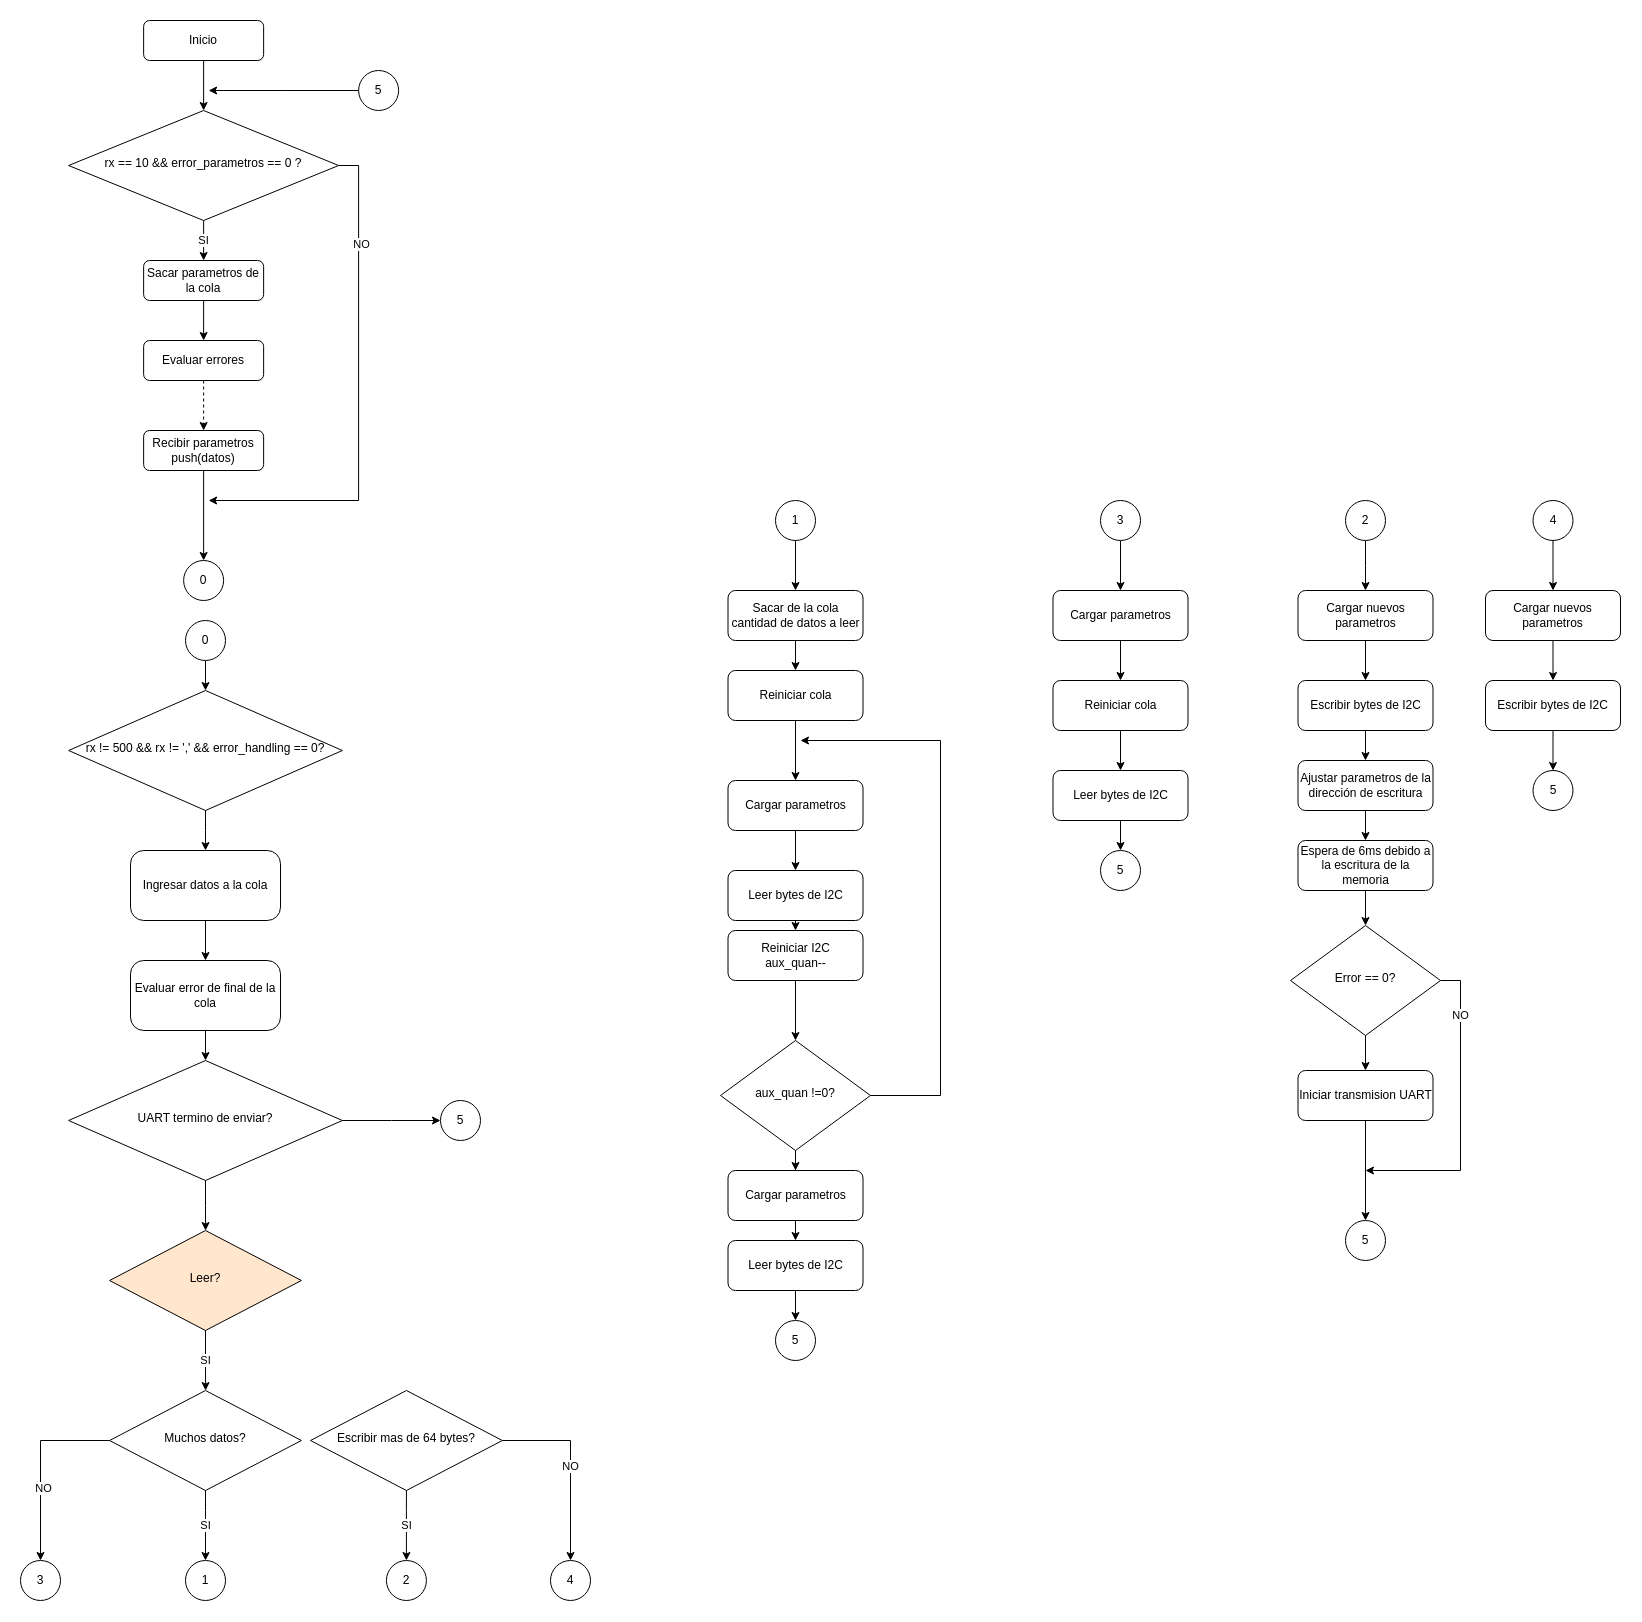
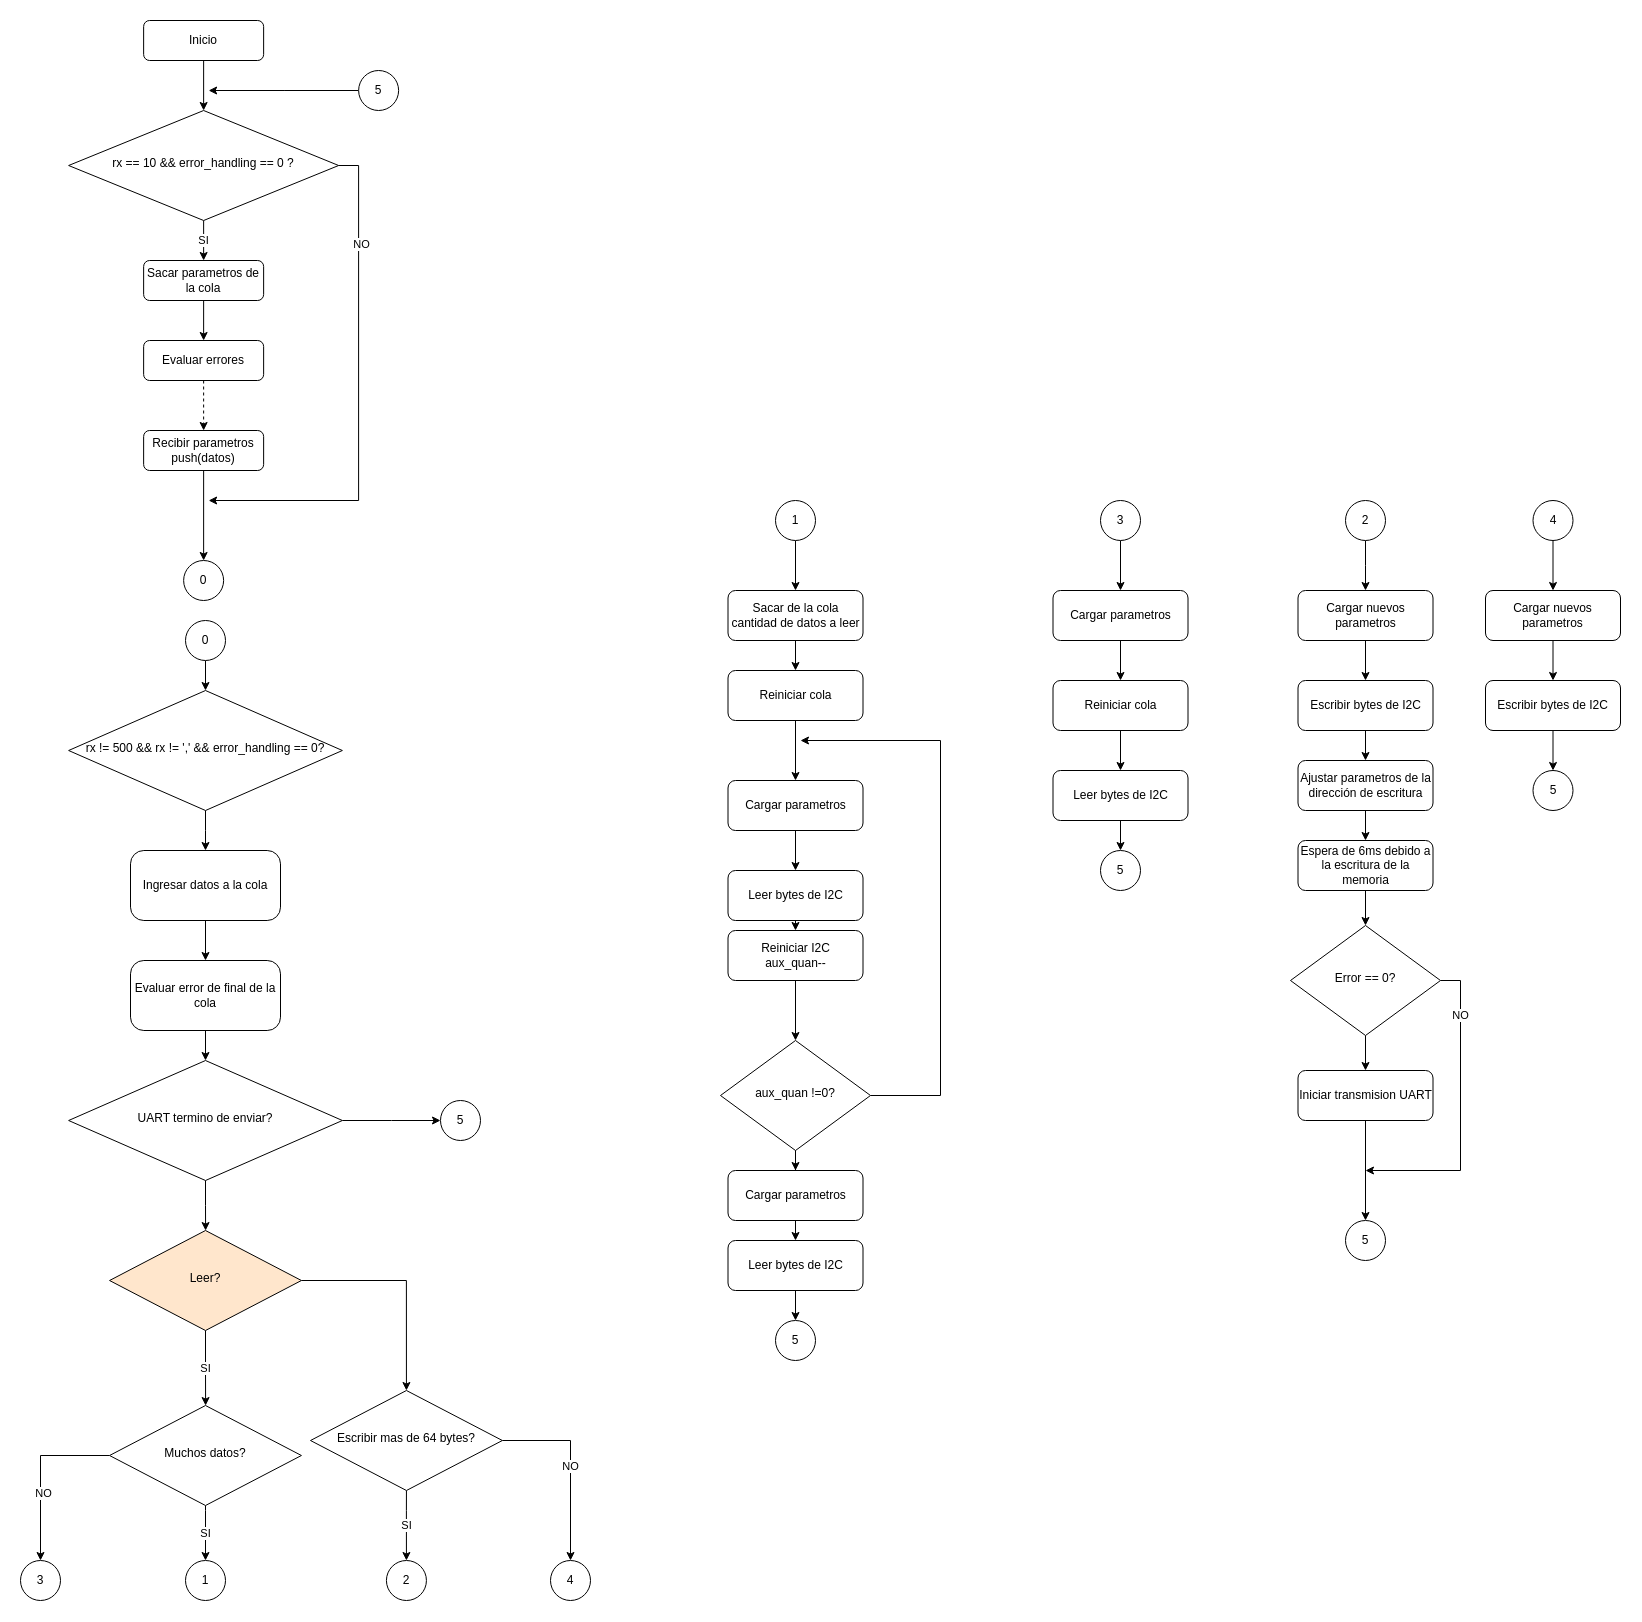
(204, 164) -> (204, 164)
none -> (405, 1281)
(205, 1441) -> (205, 1456)
